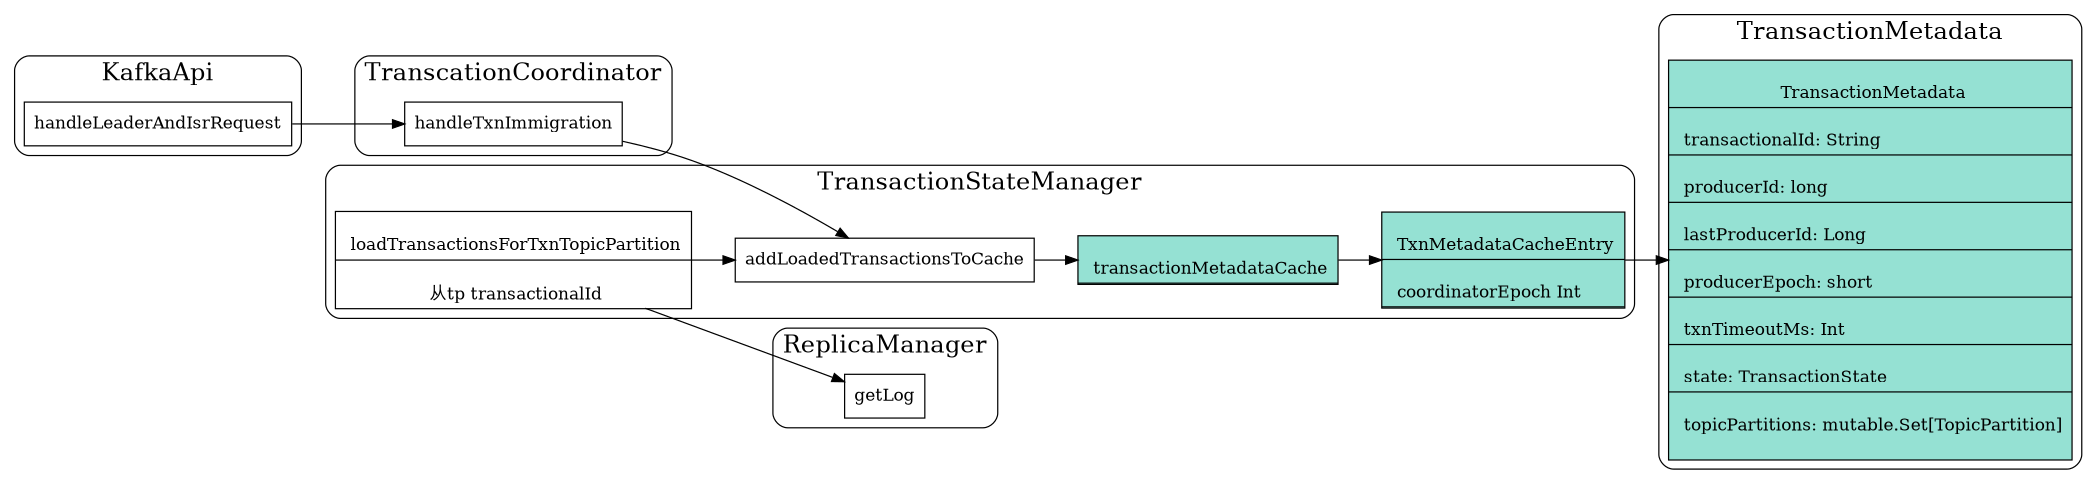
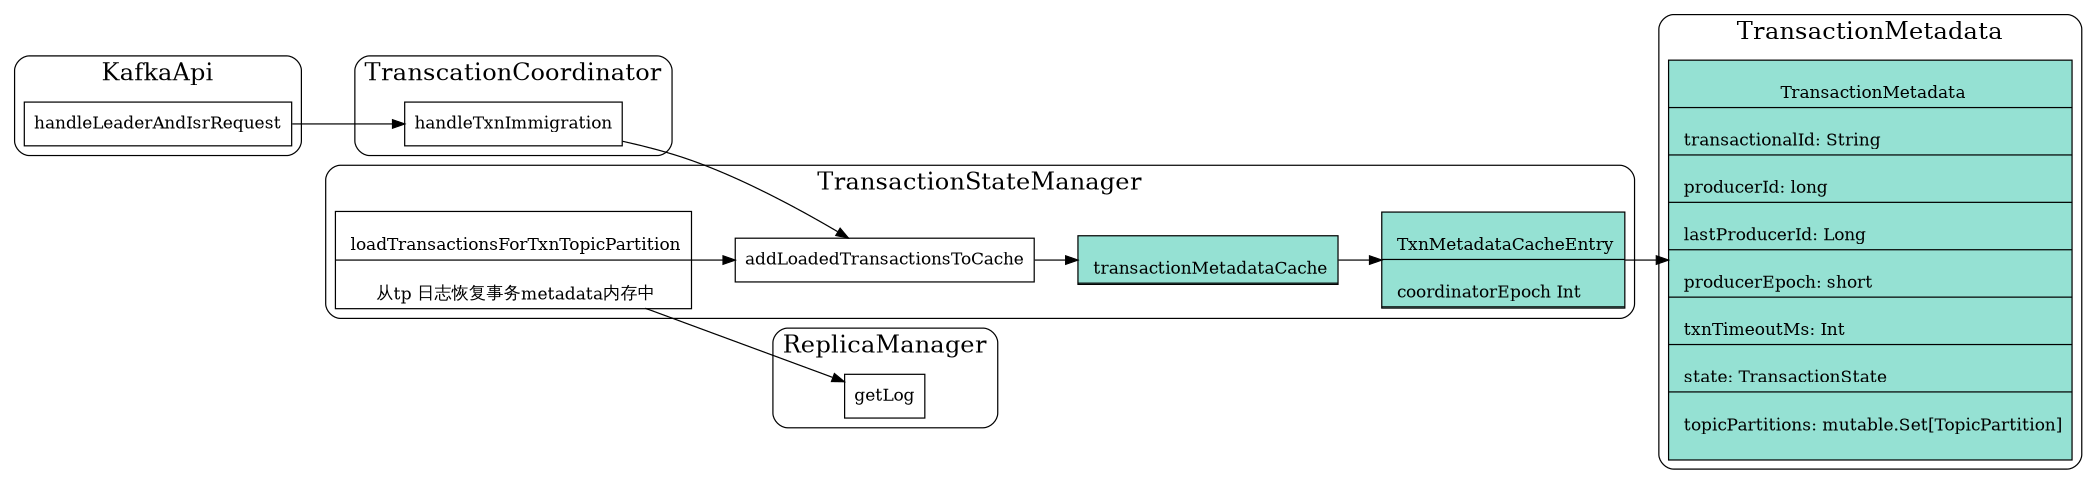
(513, 293) -> (513, 293)
